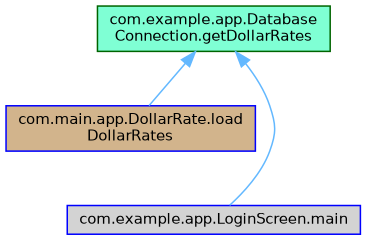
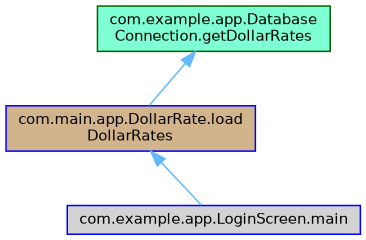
(274, 138) -> (181, 184)
